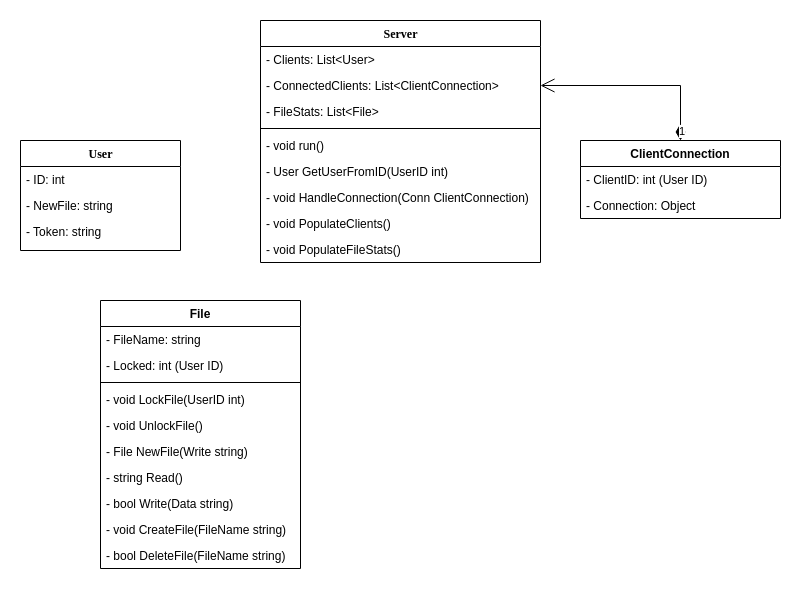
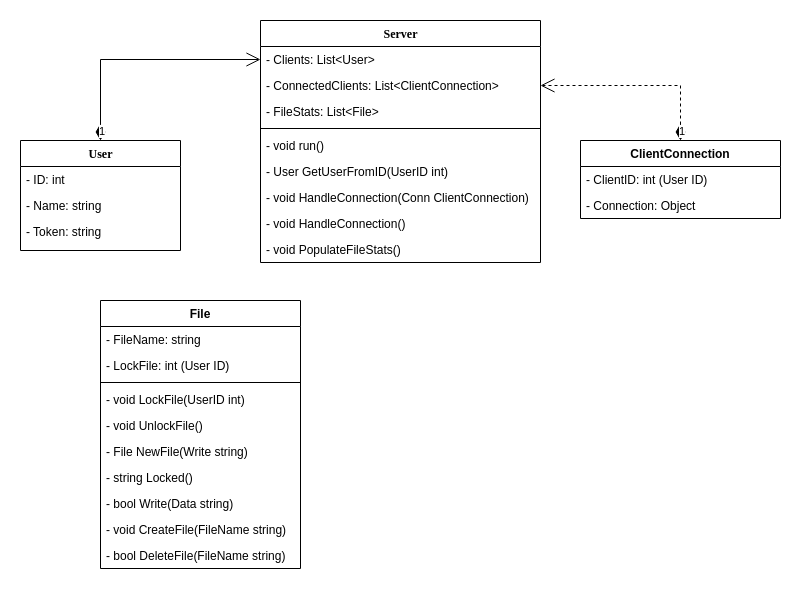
none -> (147, 60)
(630, 86) -> (630, 86)
(74, 207) -> (67, 207)
(337, 224) -> (342, 224)
(174, 366) -> (178, 366)
(152, 478) -> (158, 478)
